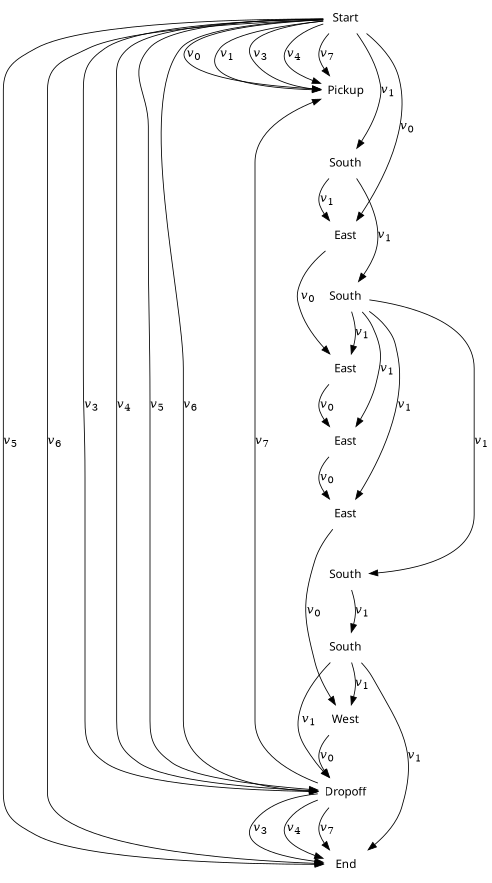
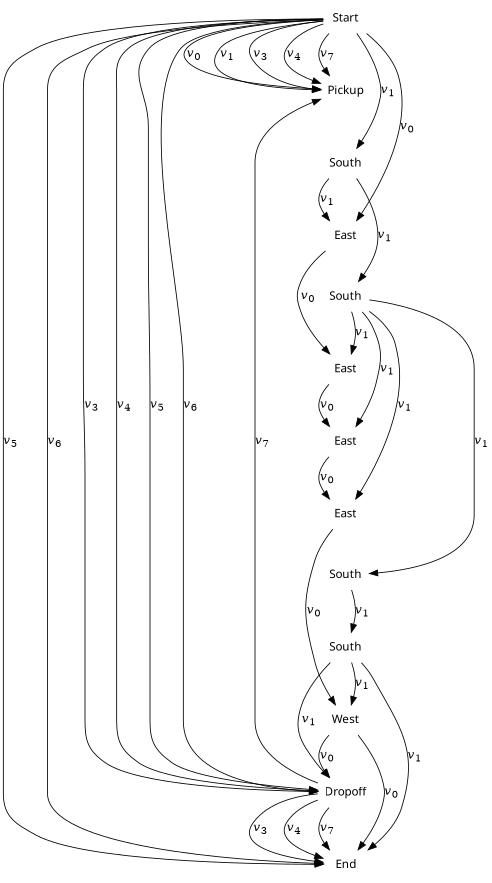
none -> (384, 788)
